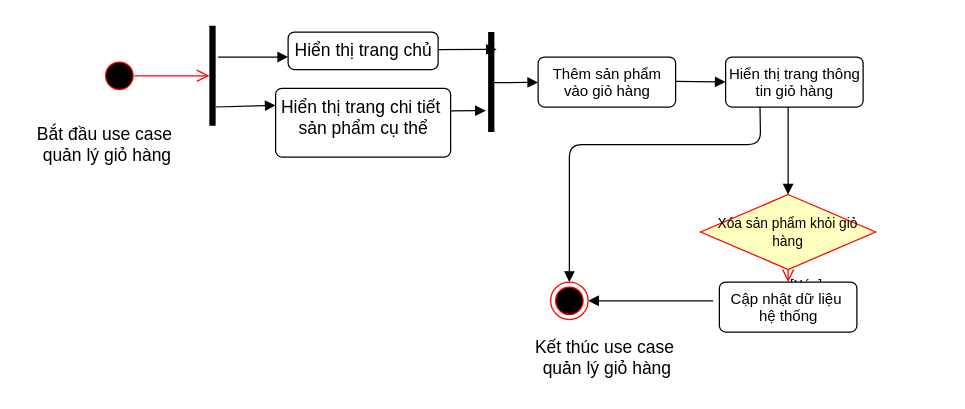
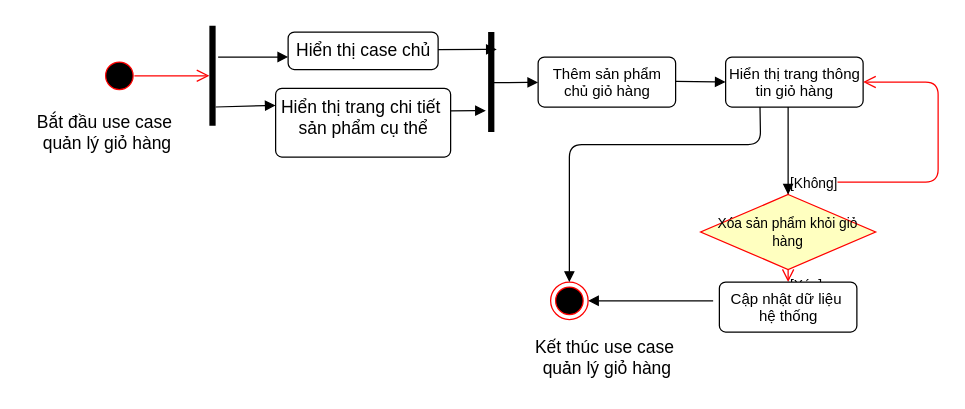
(364, 50) -> (364, 50)
(608, 84) -> (608, 84)
(107, 144) -> (107, 132)
none -> (938, 171)
